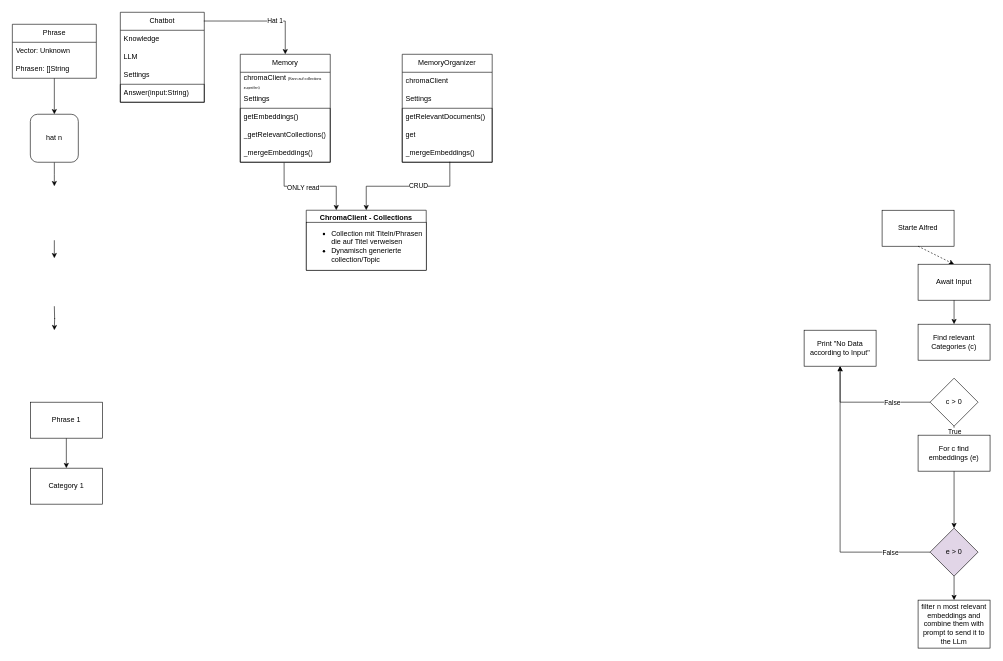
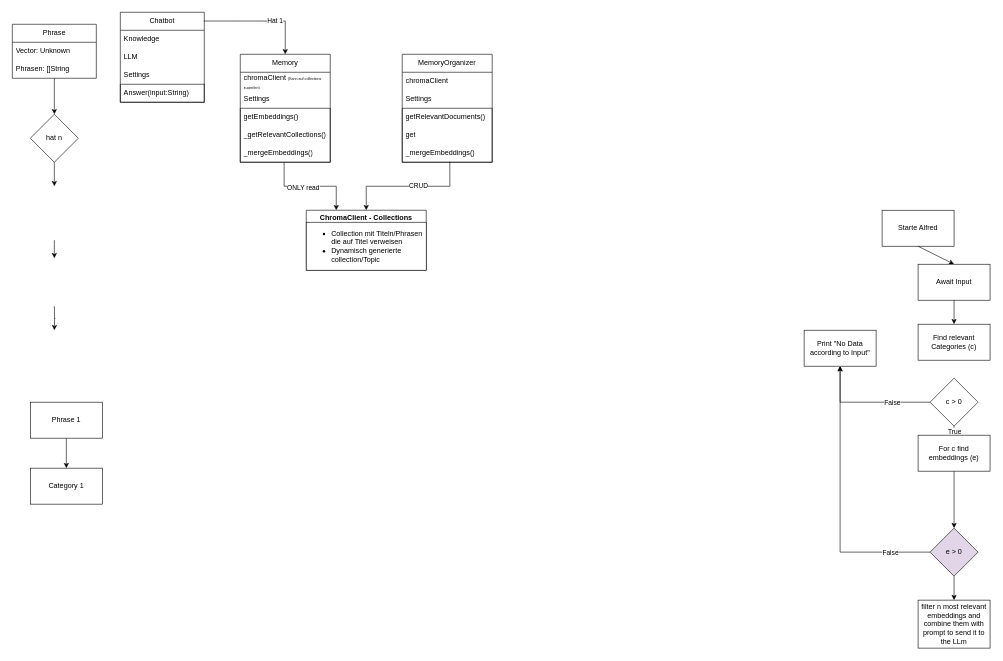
(54, 138) -> (54, 138)
(935, 254) -> (935, 254)
